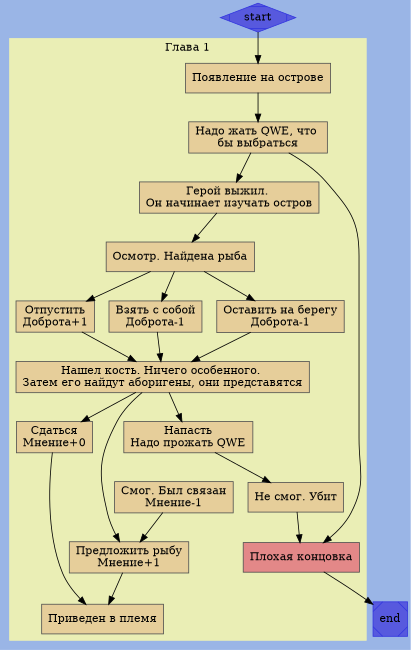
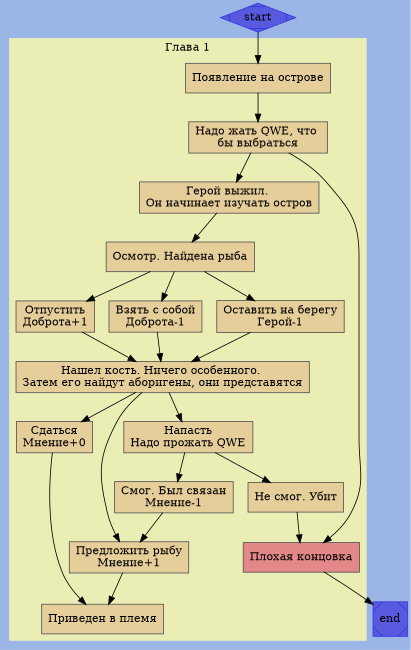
(280, 317) -> (280, 317)
none -> (182, 463)
